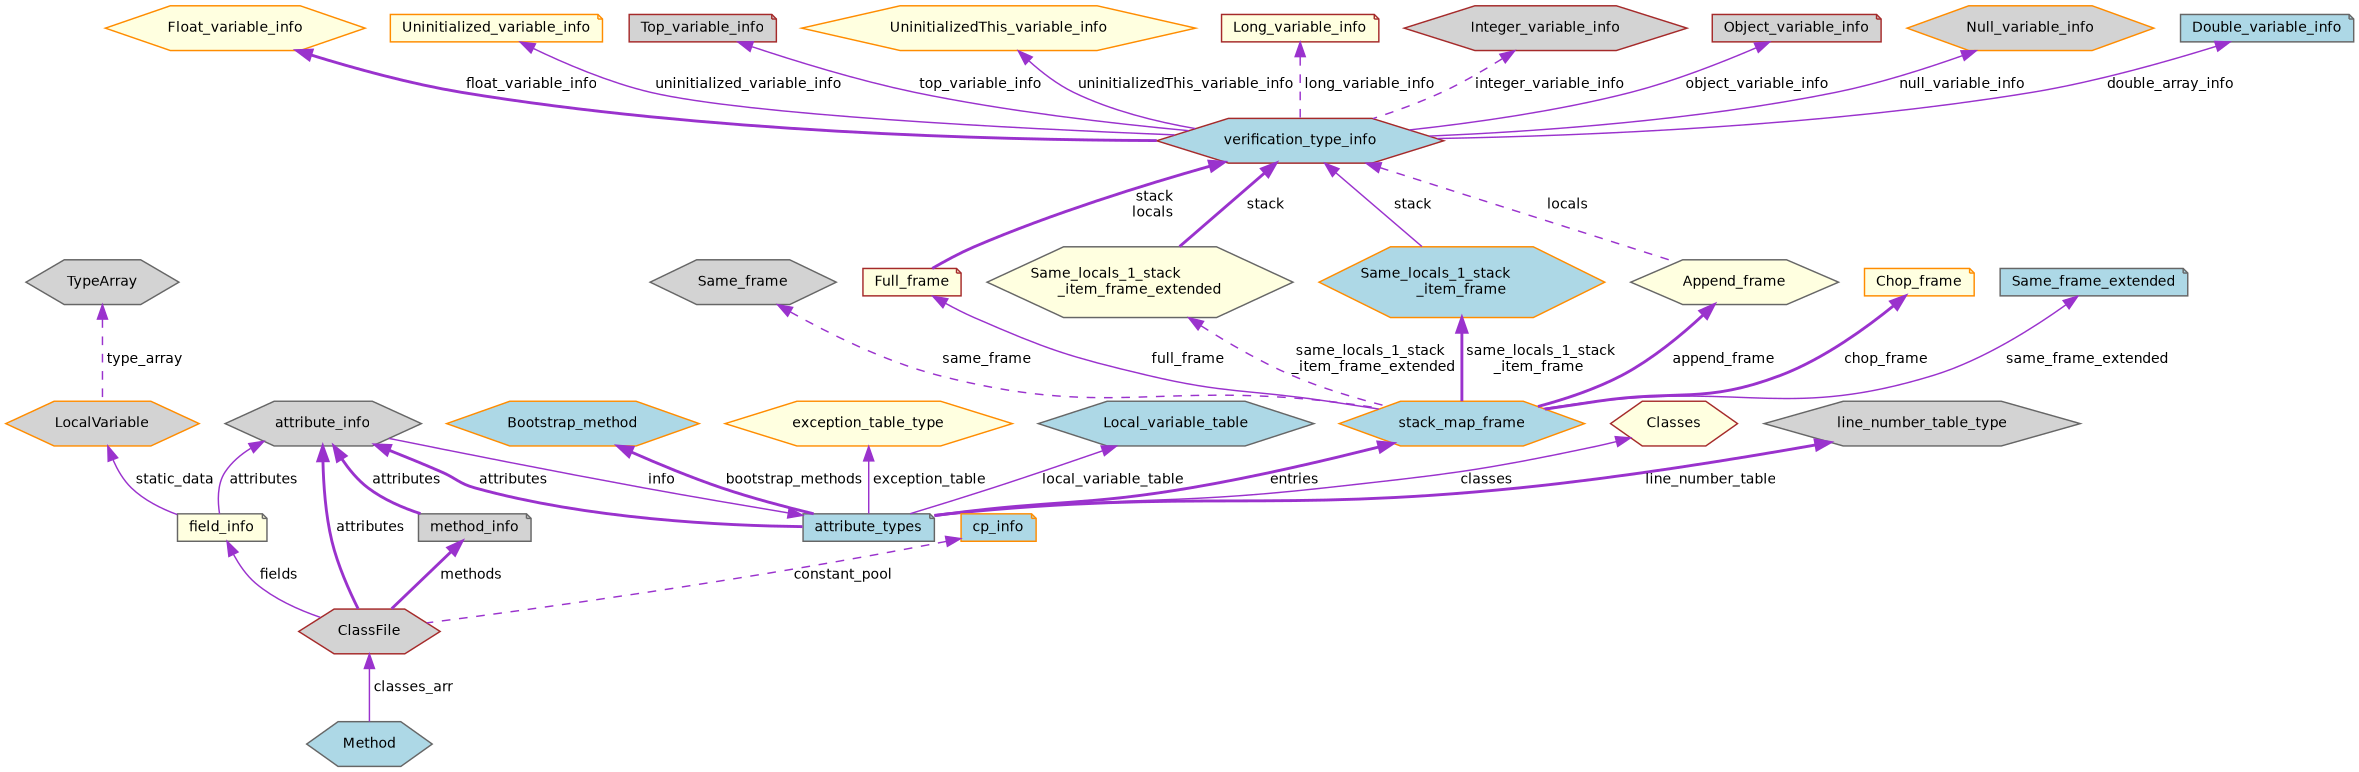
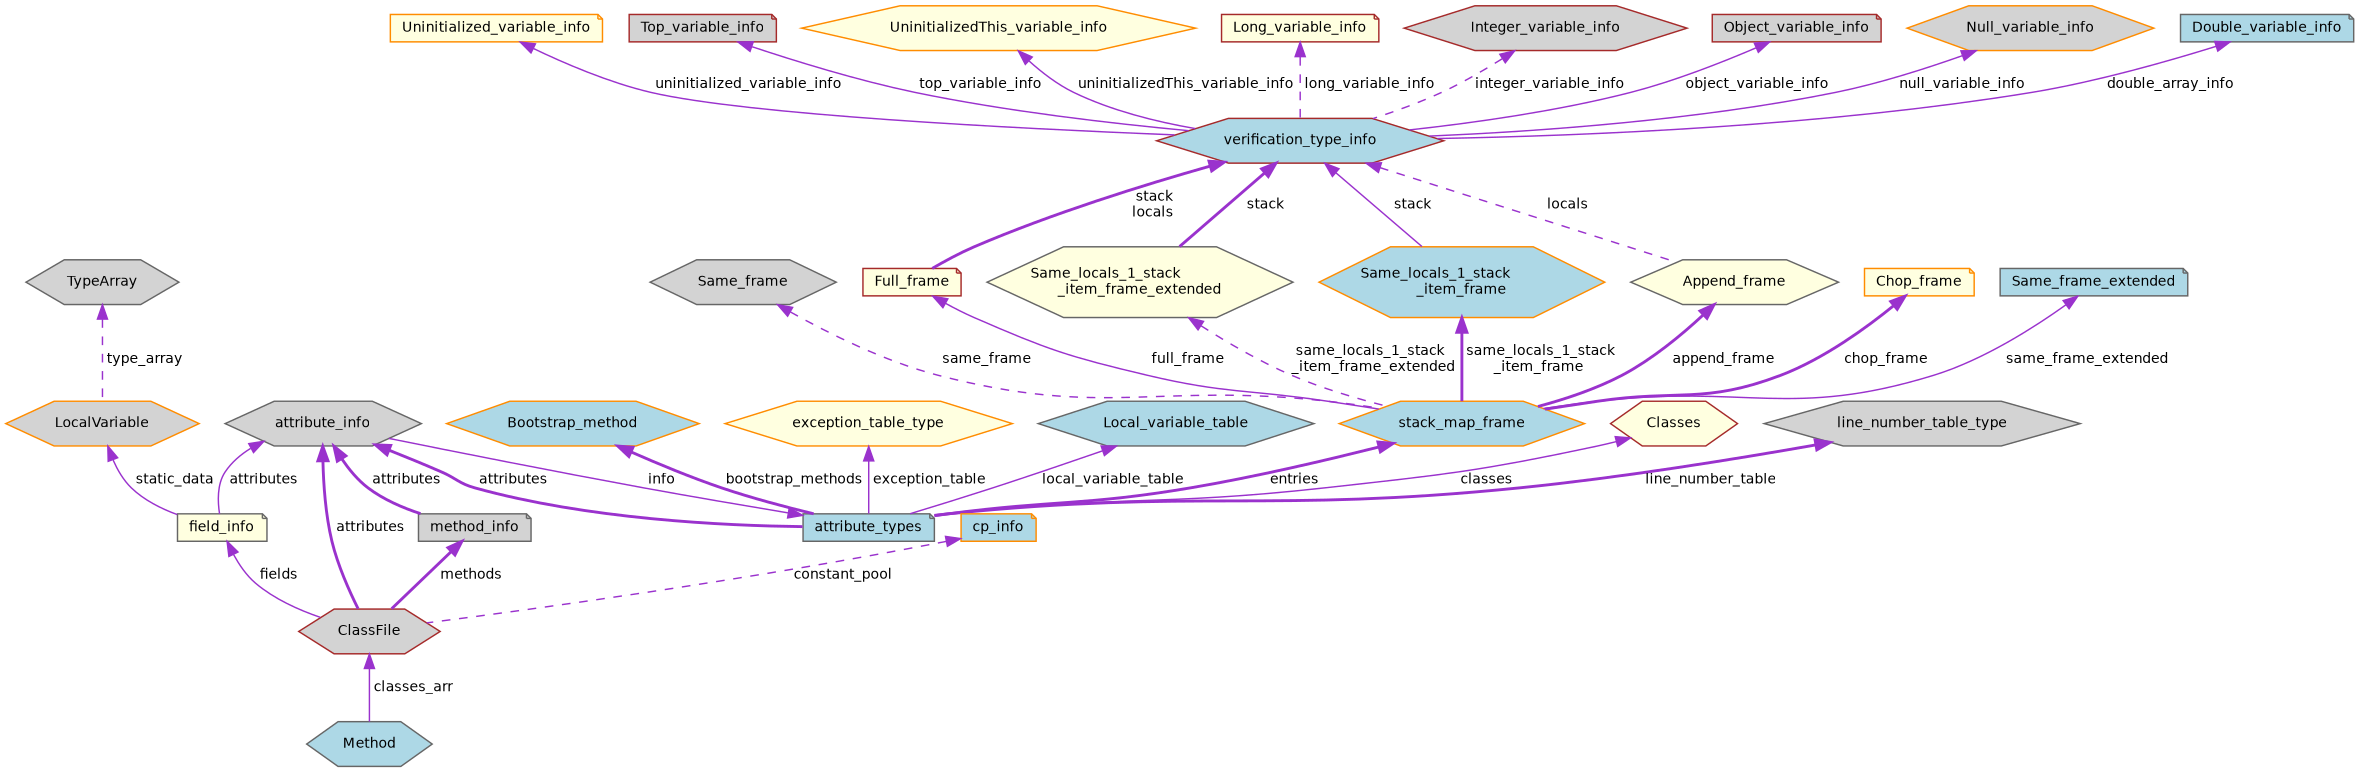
(235, 28) -> none
